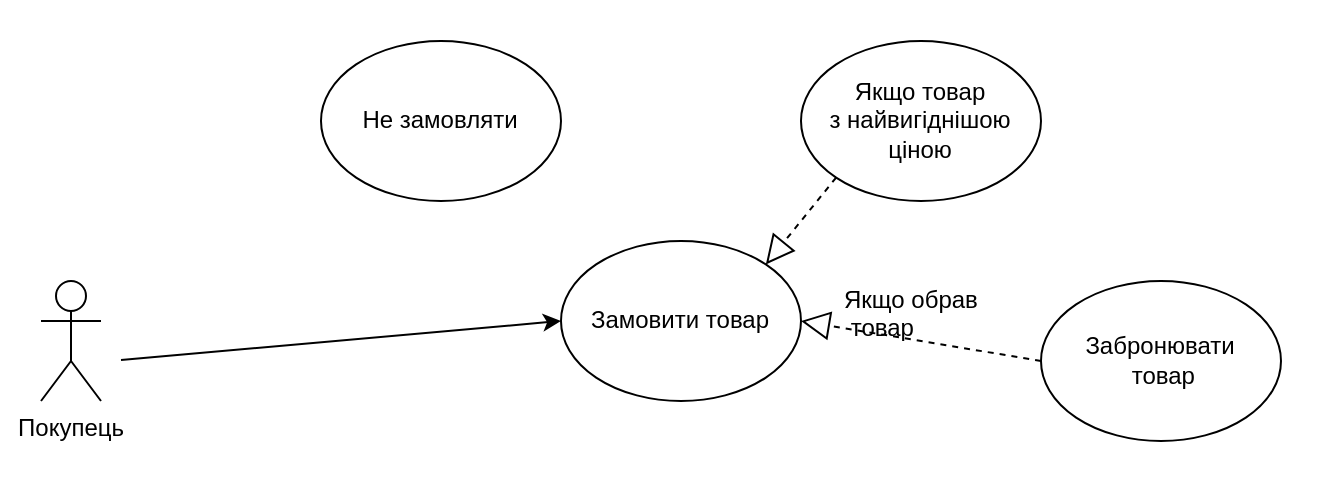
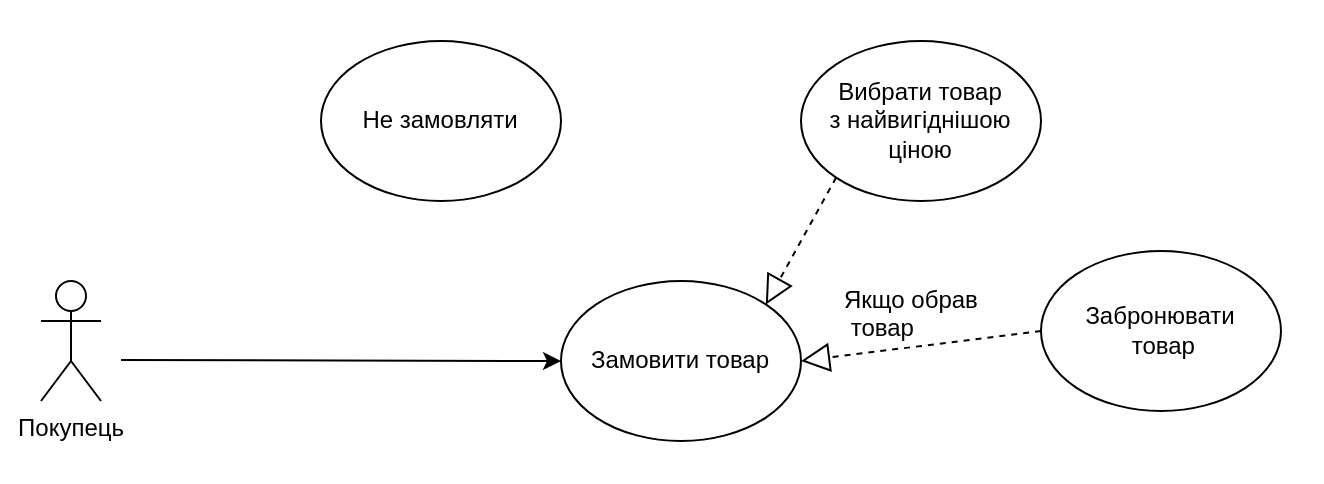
(921, 121) -> (921, 121)
(681, 321) -> (681, 361)
(1161, 361) -> (1161, 331)
